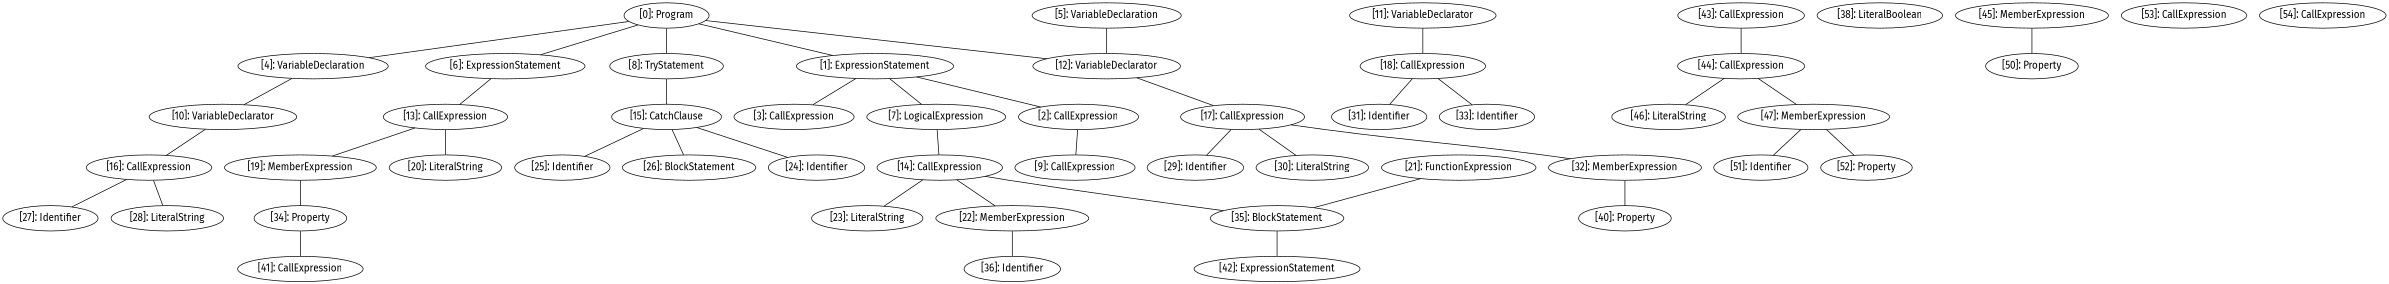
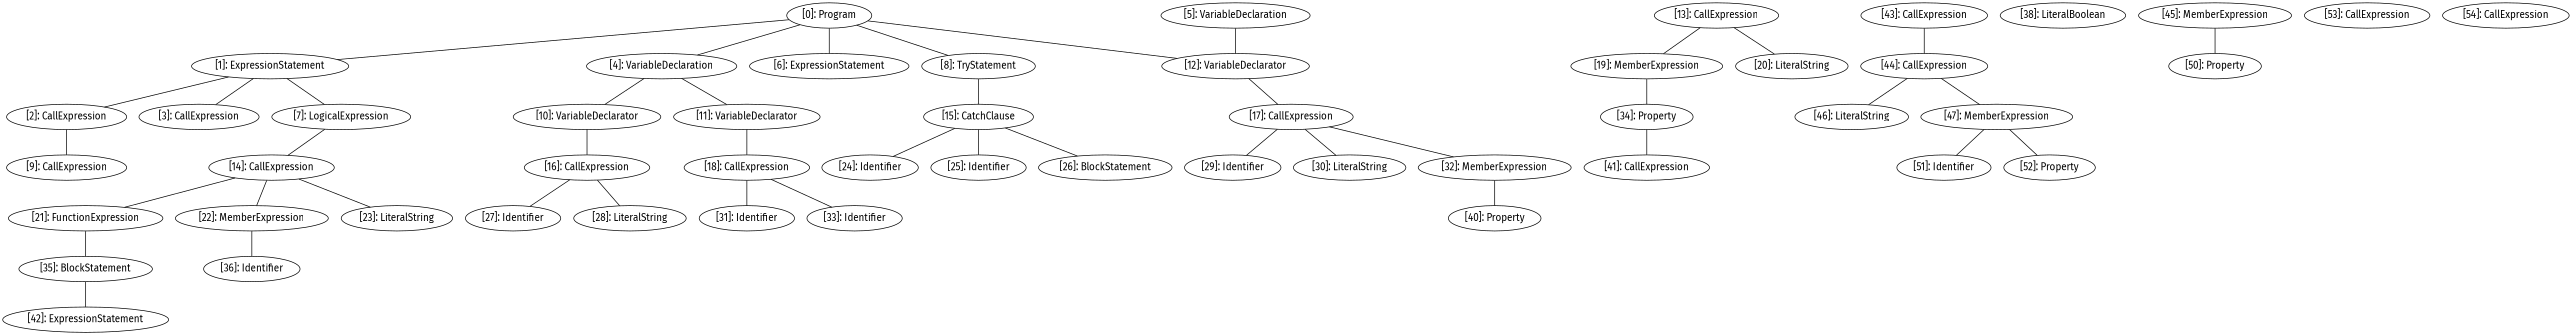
none -> (704, 91)
(475, 92) -> none
(1104, 194) -> (180, 193)
